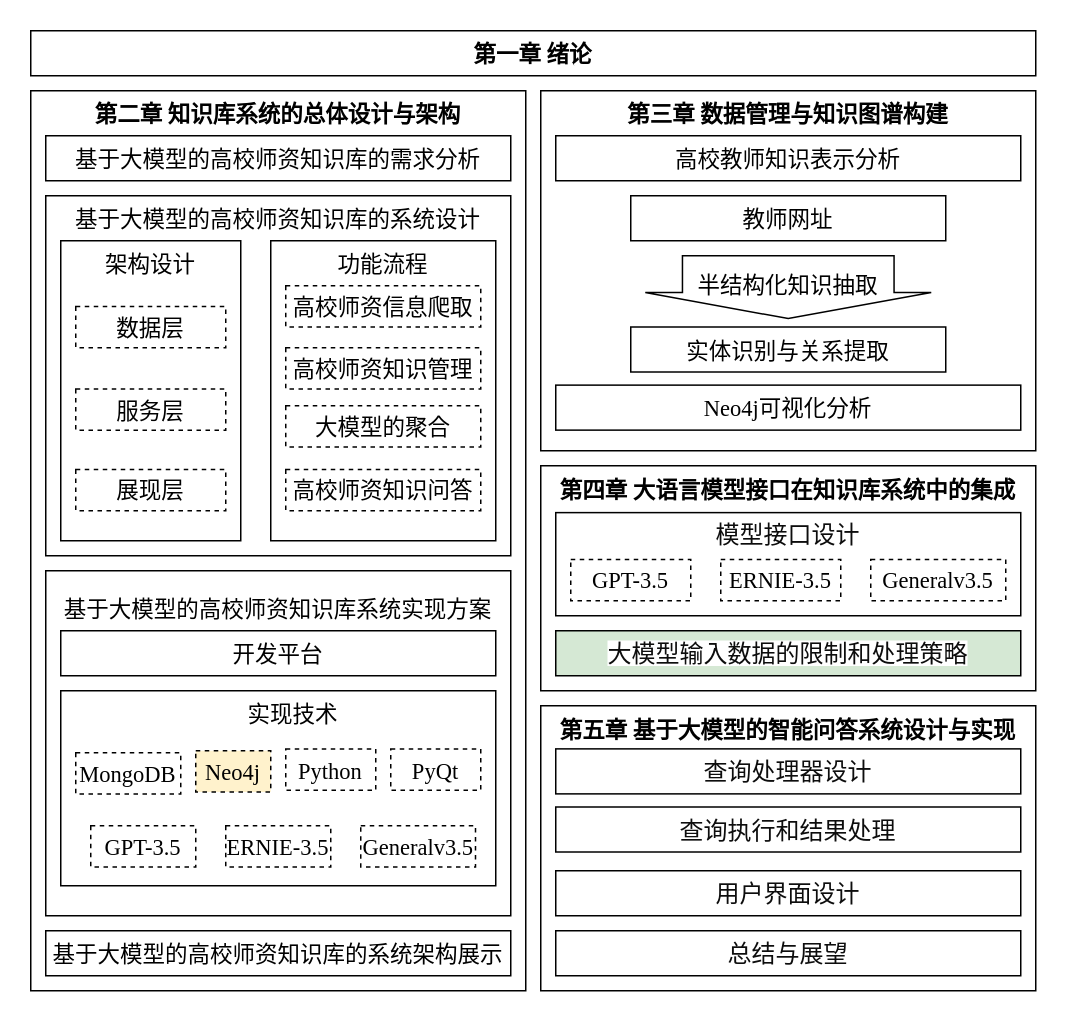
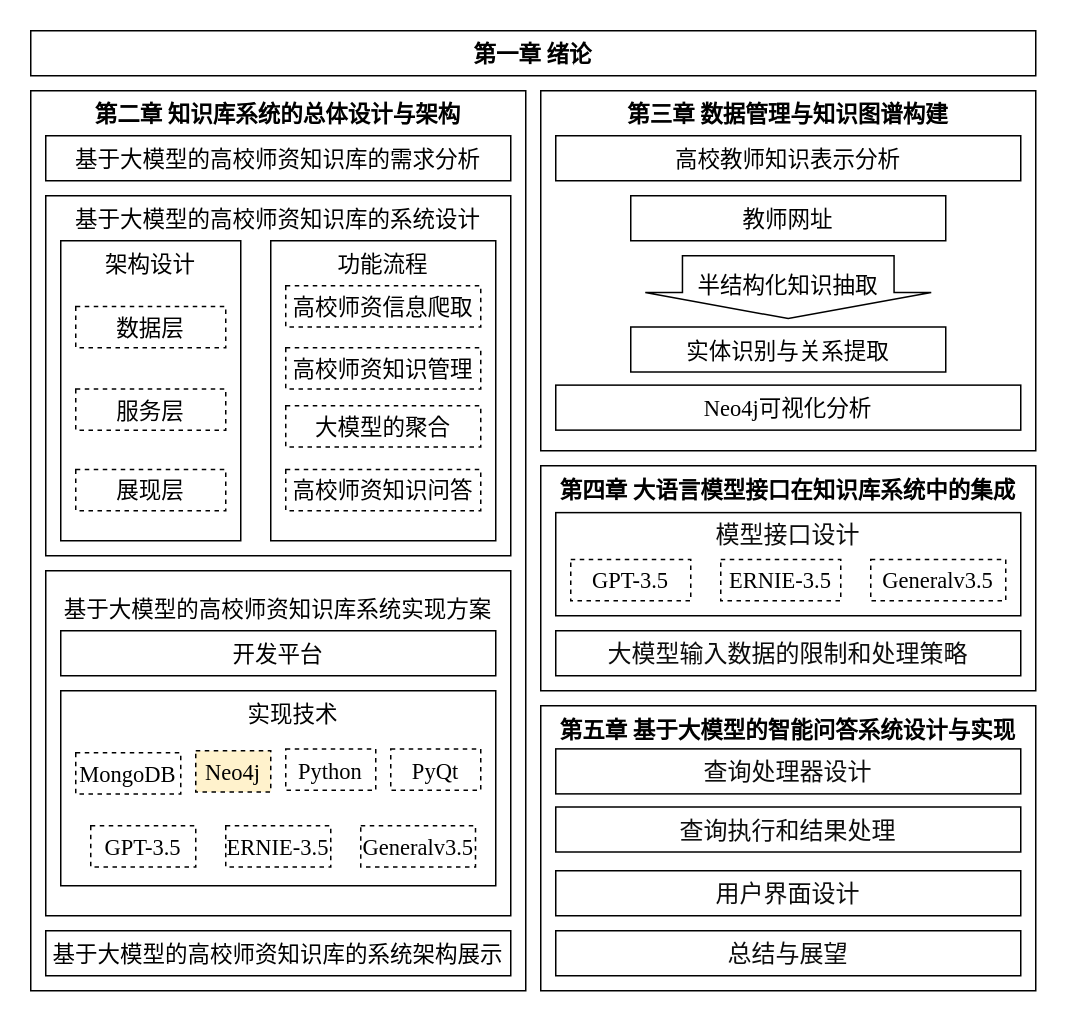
(788, 653) -> (788, 653)
